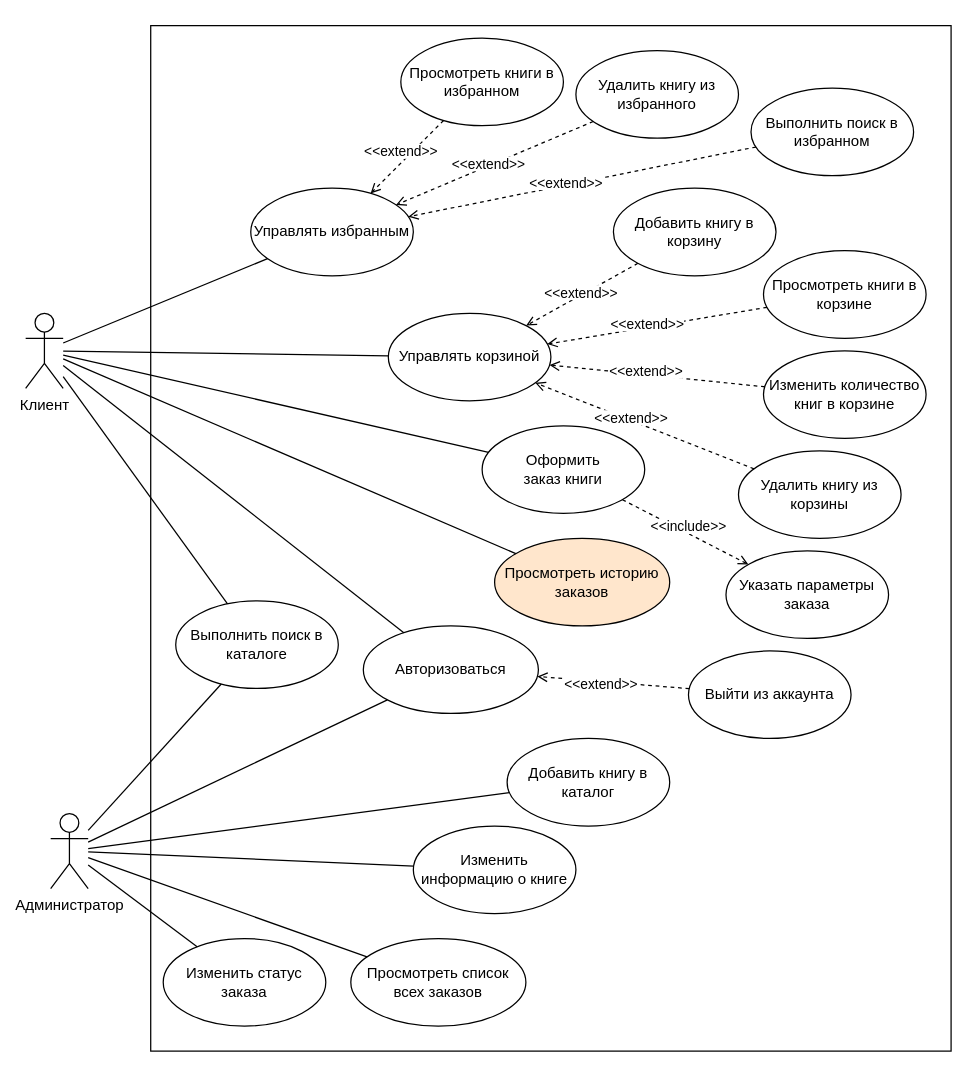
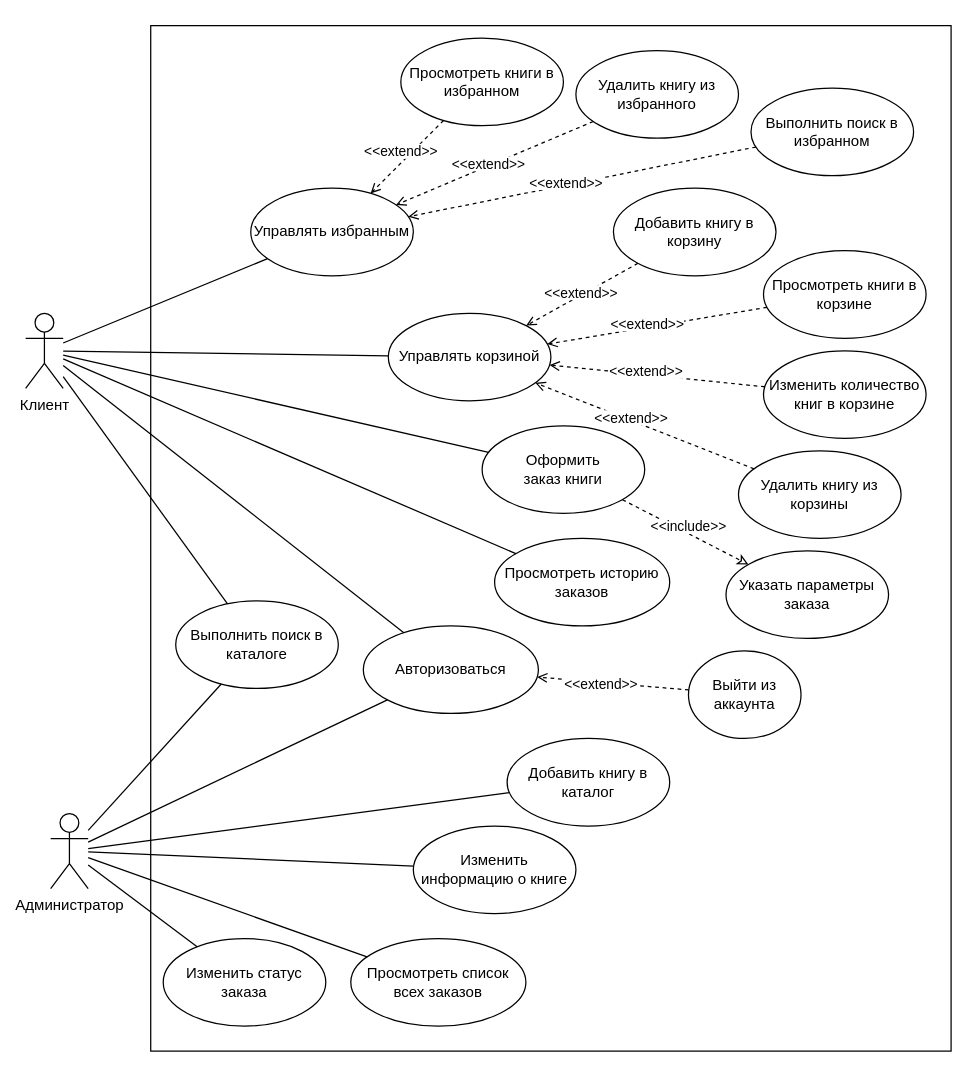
(741, 561) -> (739, 560)
(582, 582) -> (582, 582)
(769, 694) -> (744, 694)
